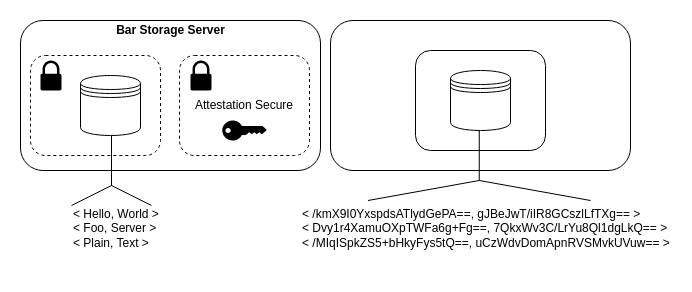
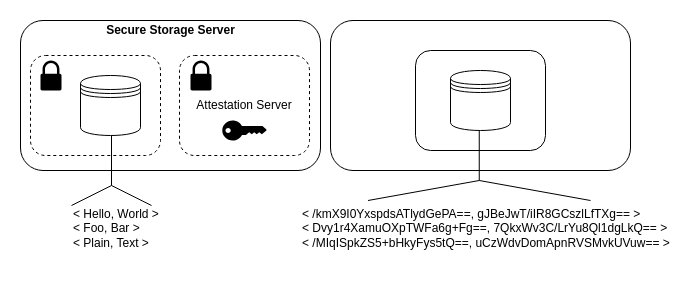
(171, 31) -> (171, 31)
(245, 106) -> (245, 106)
(118, 229) -> (116, 229)
